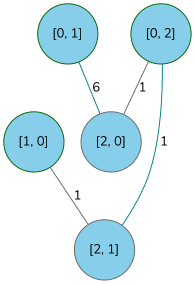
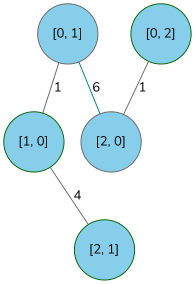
(68, 34) -> (68, 34)
none -> (51, 88)
(156, 148) -> none
(78, 196) -> (78, 196)
(105, 250) -> (105, 250)
